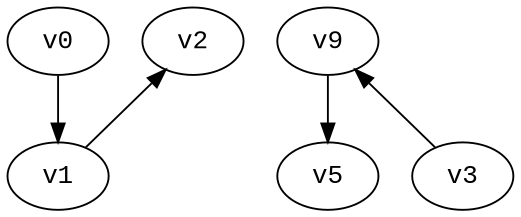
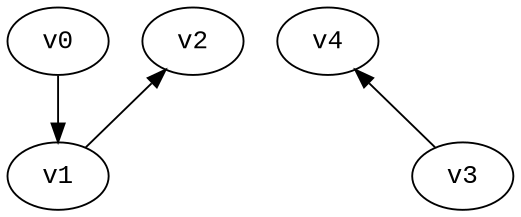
(328, 41) -> (328, 41)
(328, 176) -> none
